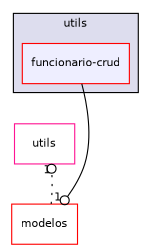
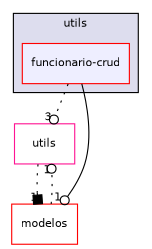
none -> (62, 100)
none -> (37, 179)
